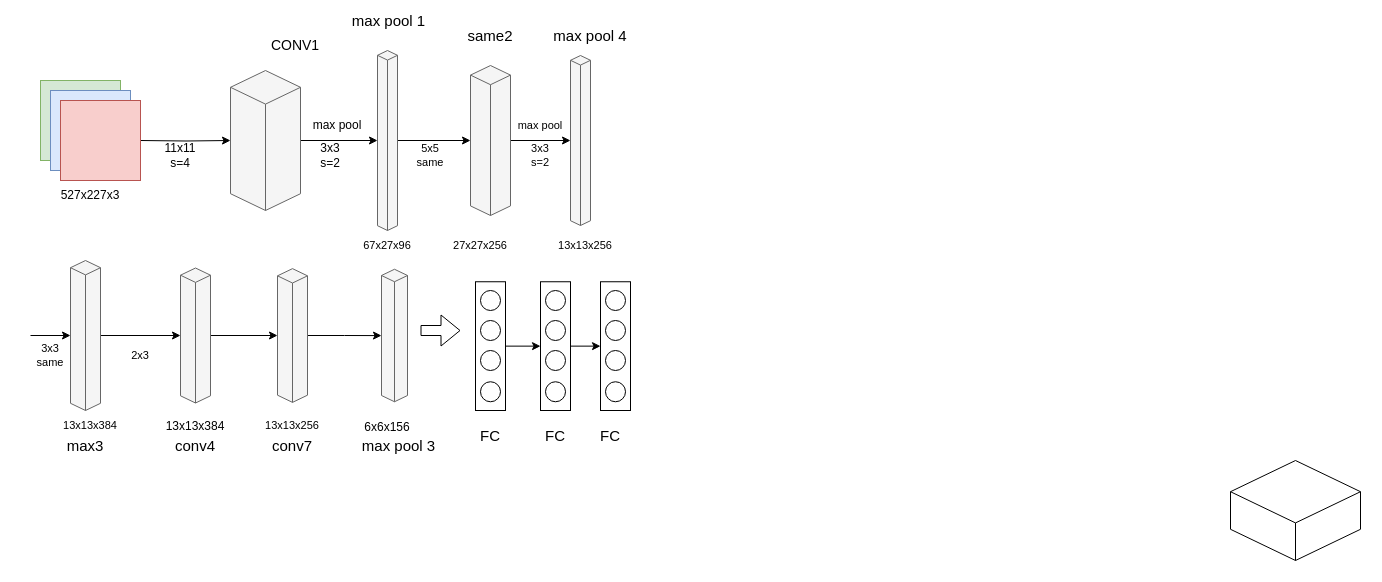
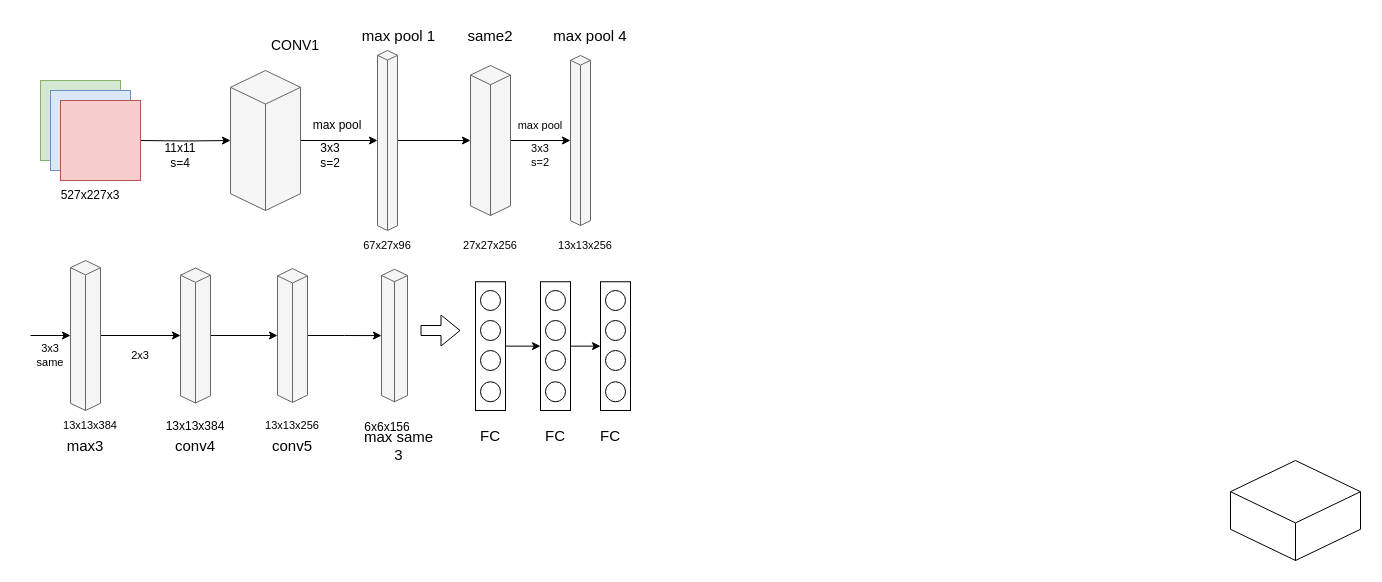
(389, 21) -> (399, 36)
(431, 156) -> none
(481, 246) -> (491, 246)
(293, 446) -> (293, 446)
(399, 446) -> (399, 446)
